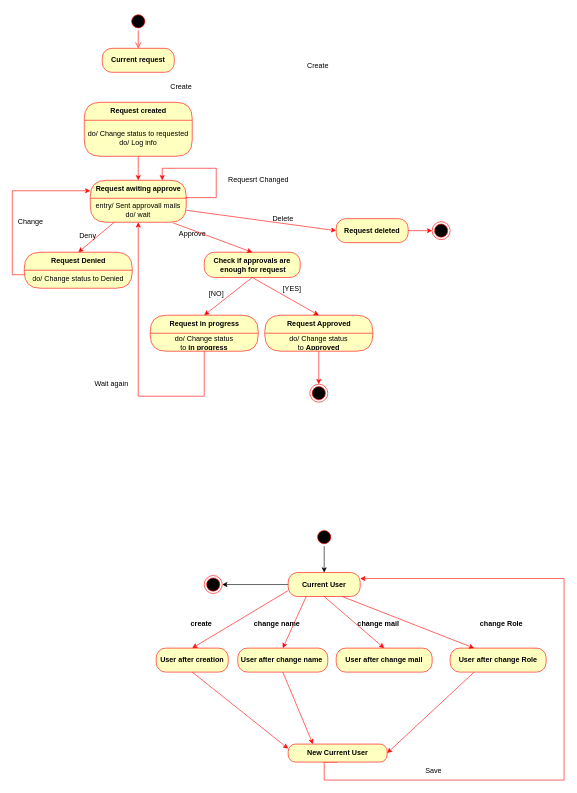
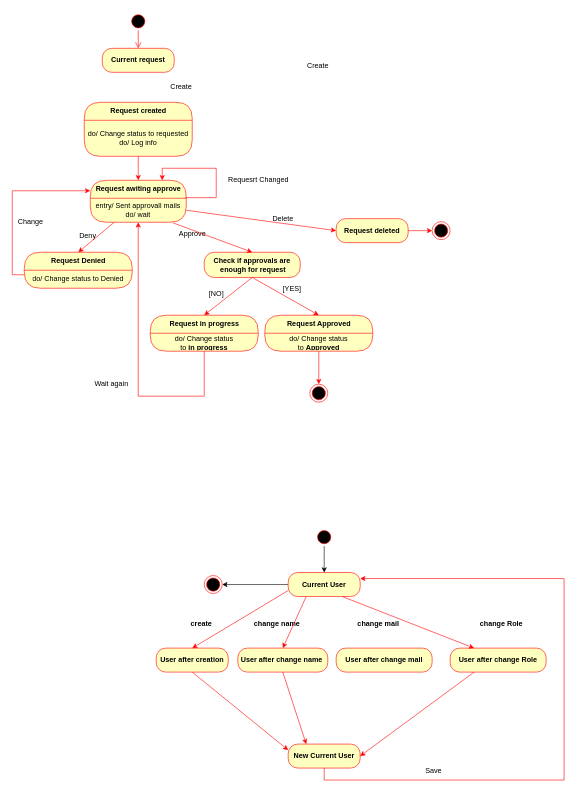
(352, 621) -> none
(338, 753) -> (324, 756)
